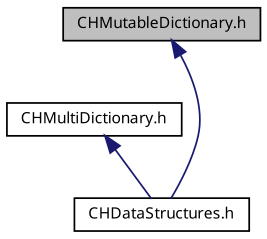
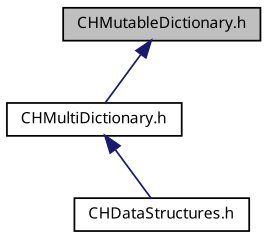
(199, 128) -> (123, 79)
